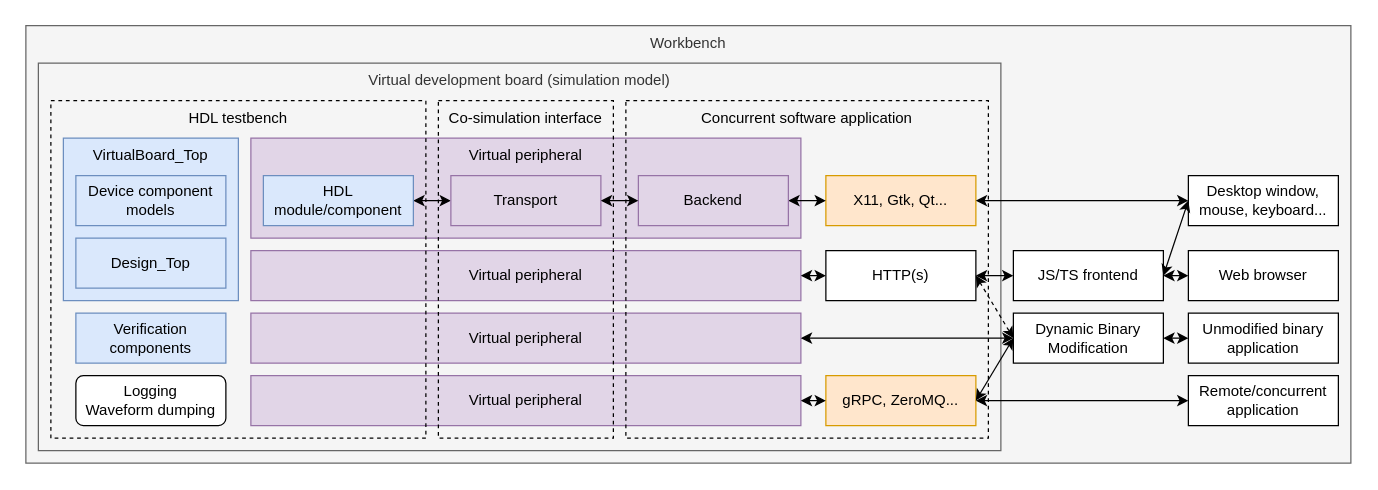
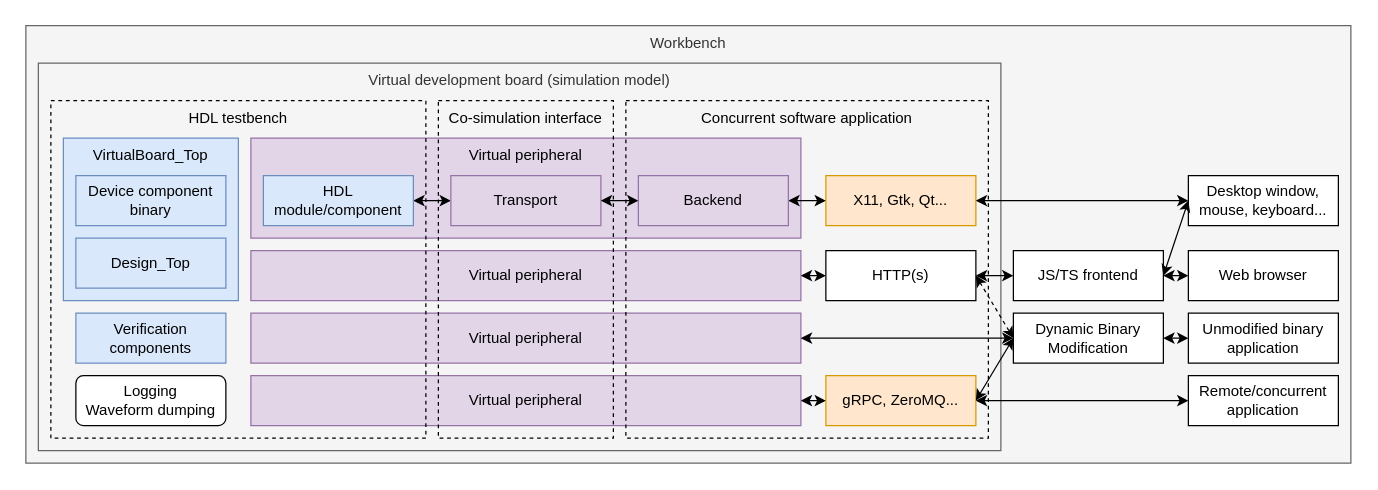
(151, 201) -> (151, 201)
